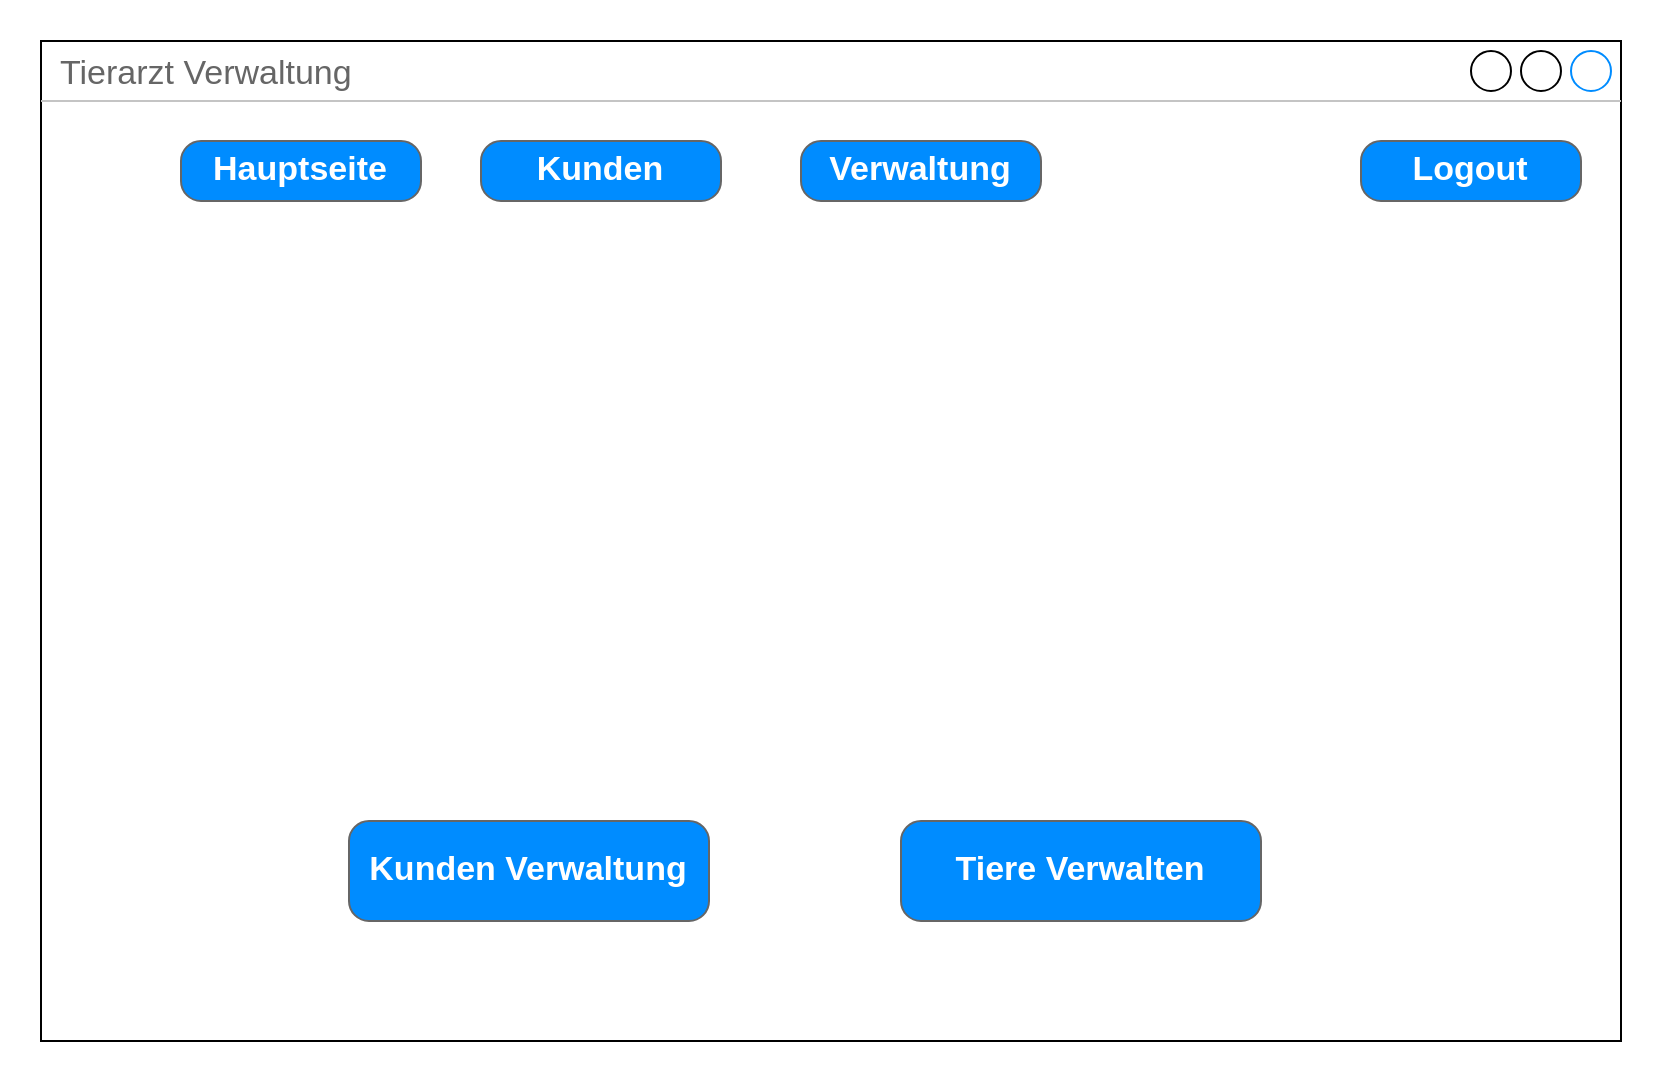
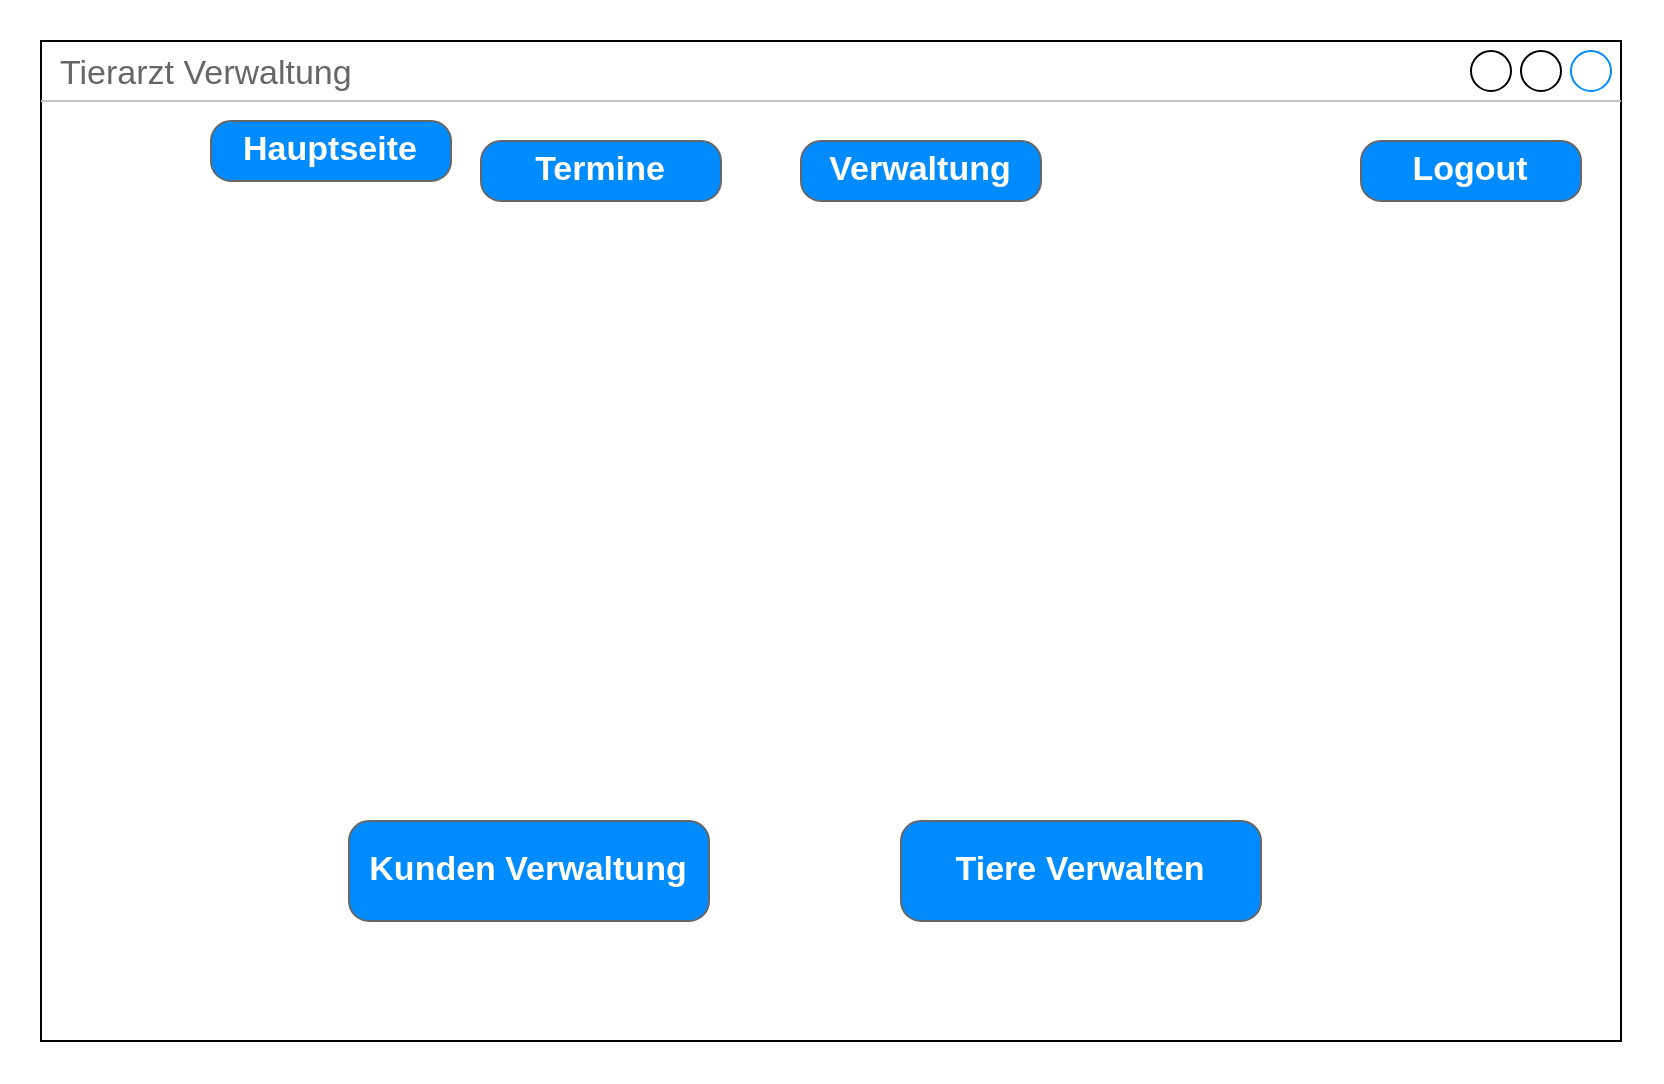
(301, 171) -> (331, 151)
(601, 171) -> (601, 171)
